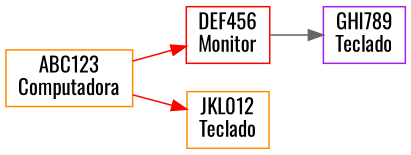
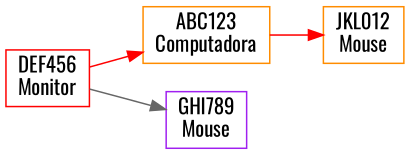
(364, 35) -> (206, 120)
(152, 56) -> (109, 62)
(228, 120) -> (364, 35)
